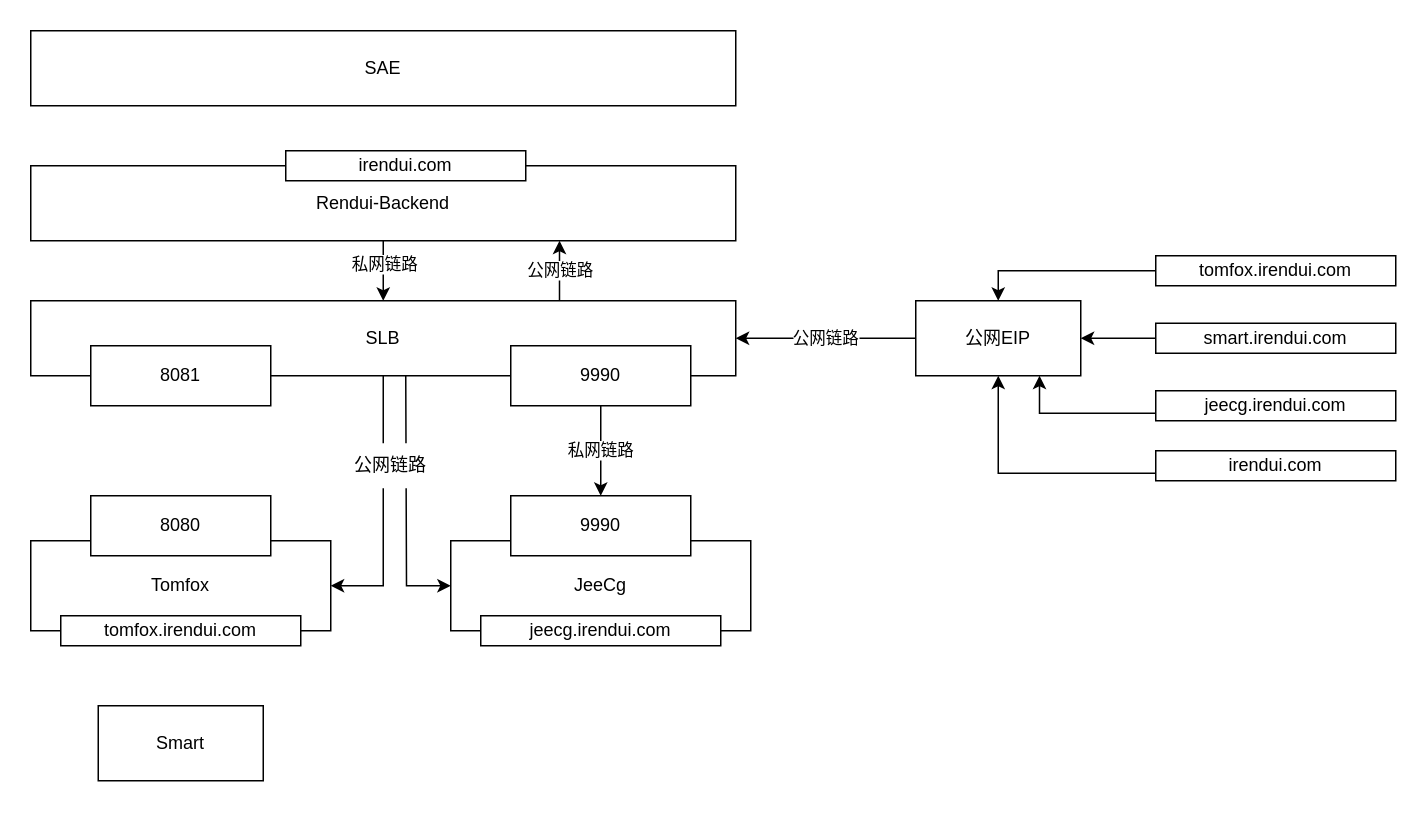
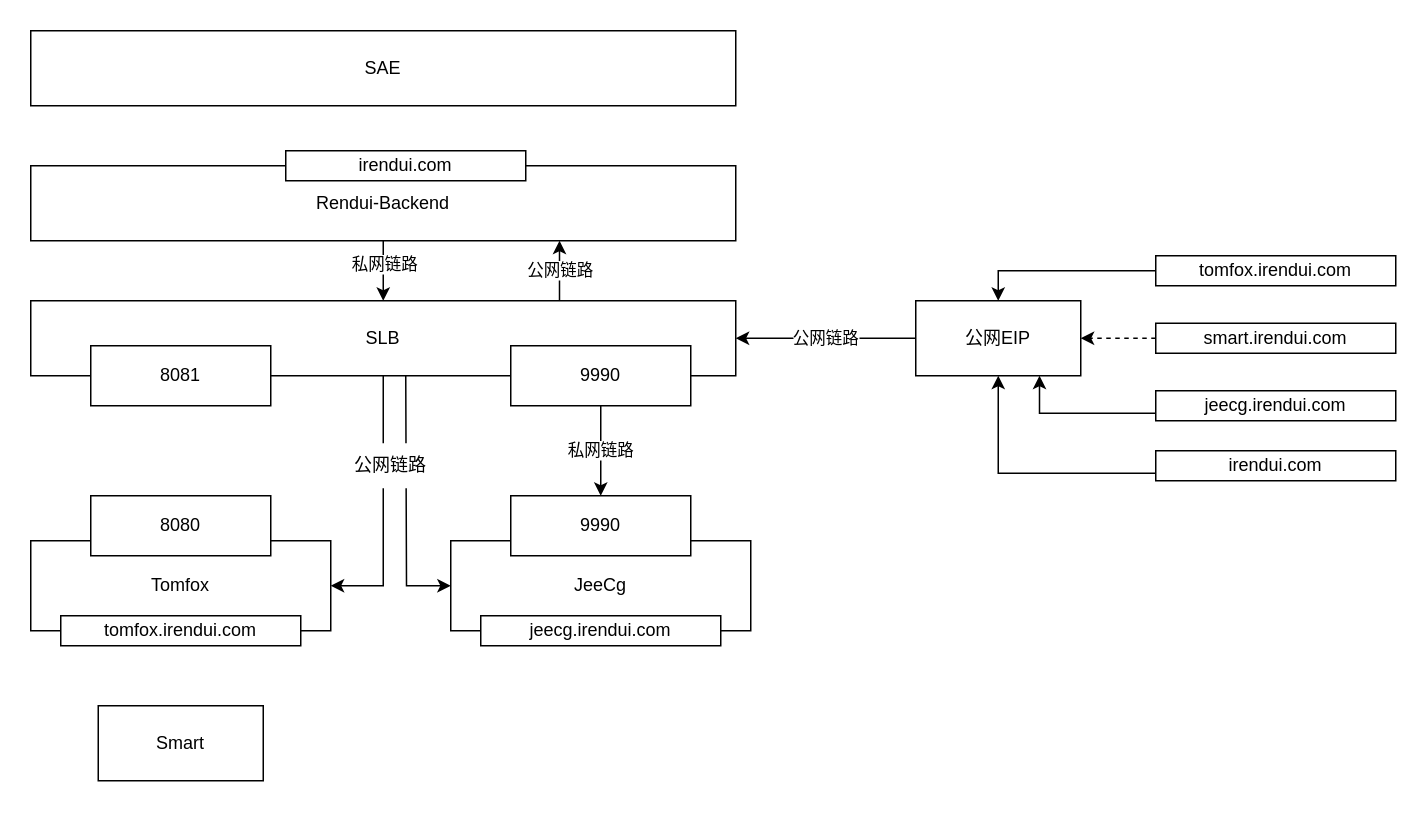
(1122, 338) -> (1122, 338)
